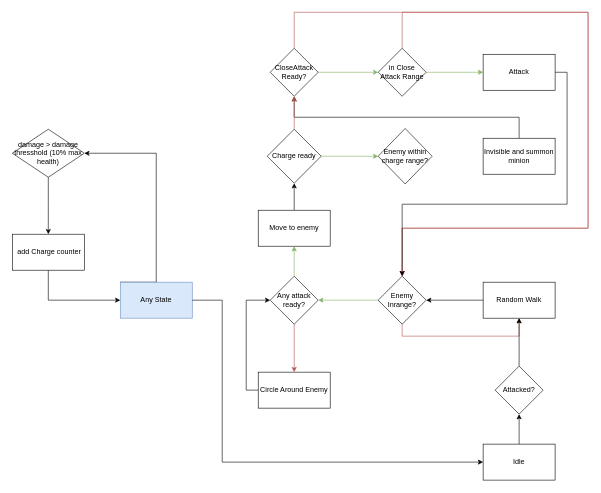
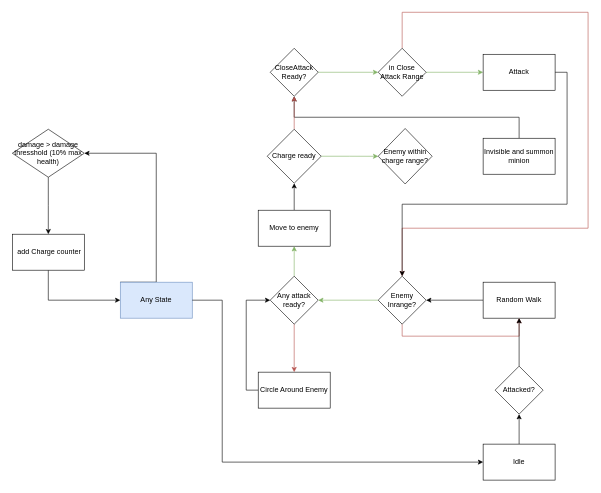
(329, 12) -> none
